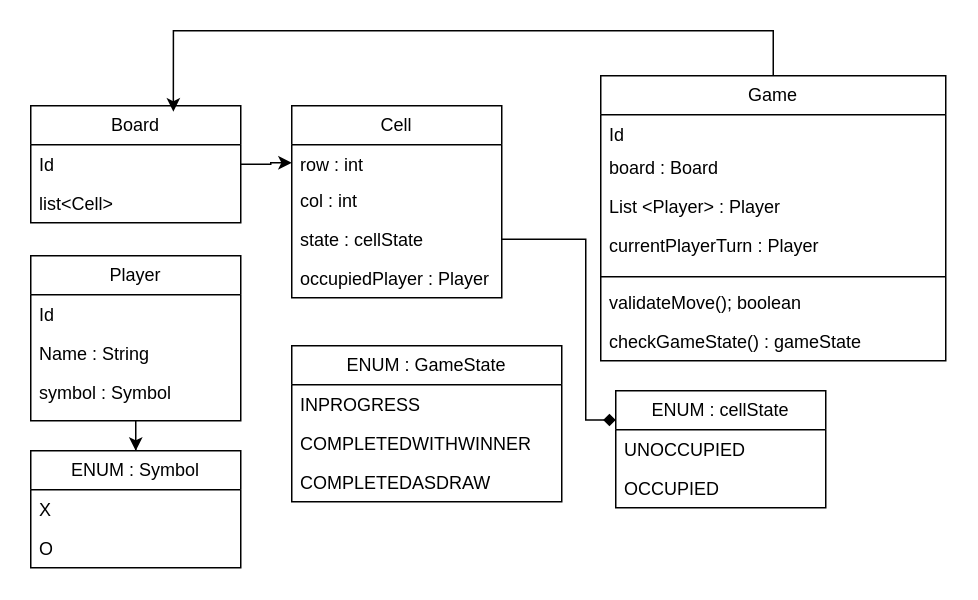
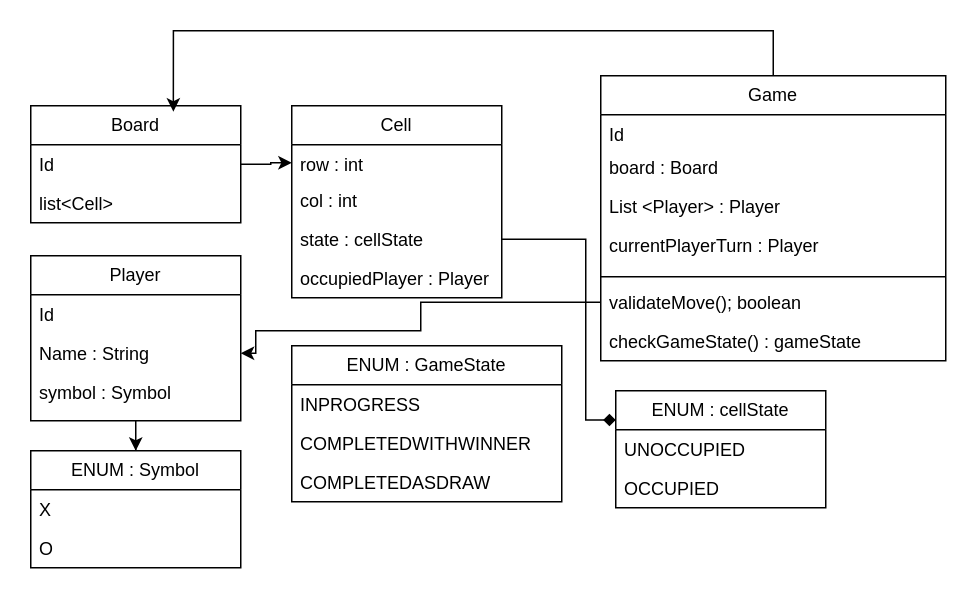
none -> (421, 323)
